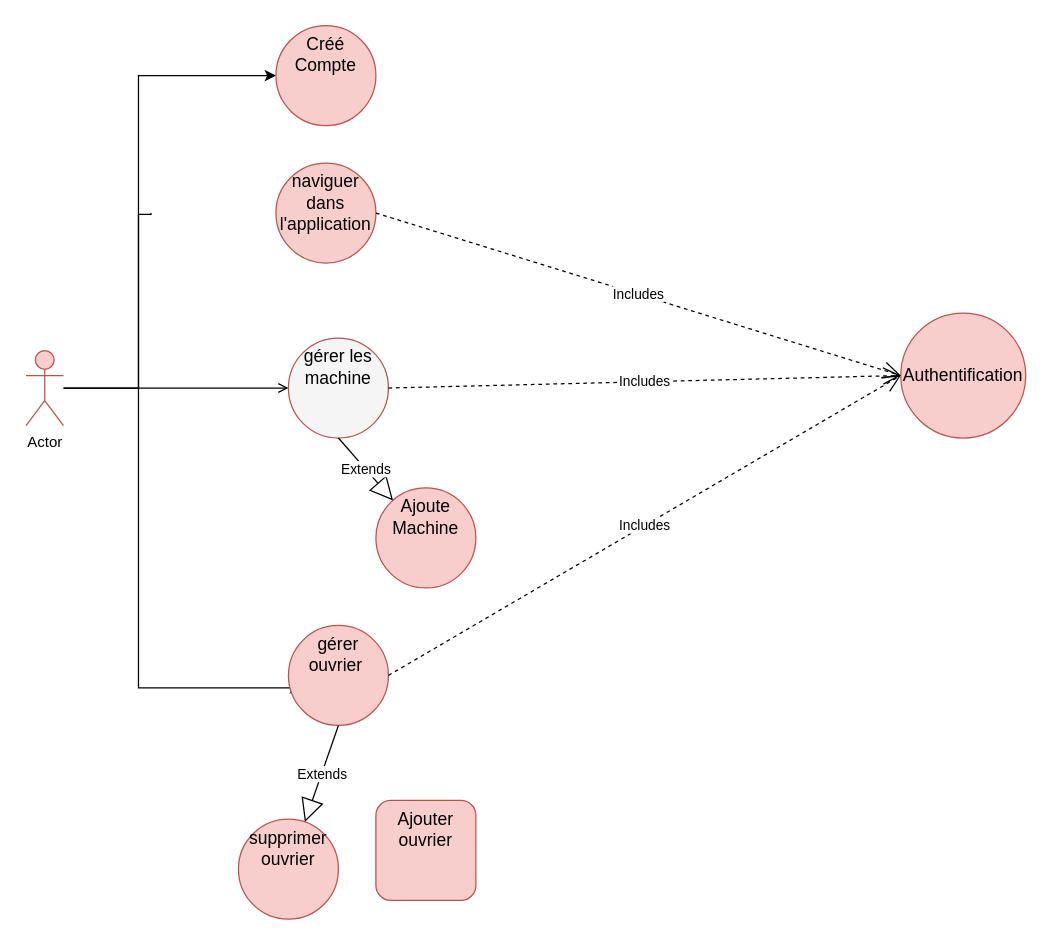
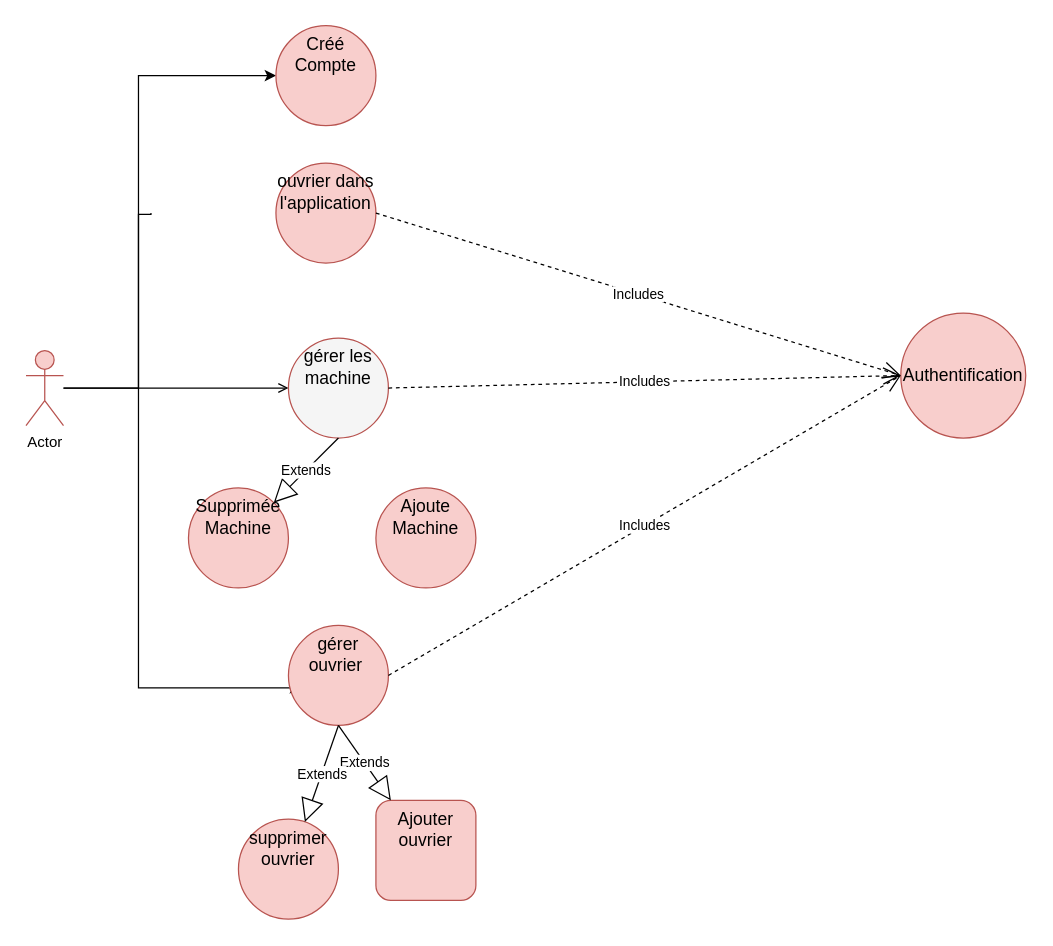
(326, 199) -> (326, 190)
none -> (314, 462)
(359, 462) -> none
none -> (238, 538)
none -> (358, 755)
